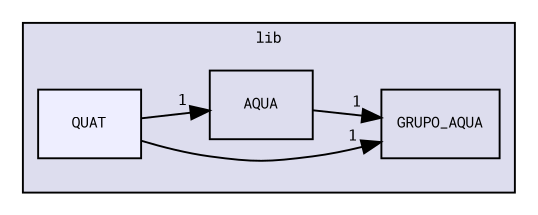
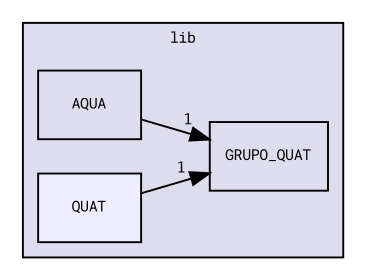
(166, 115) -> none
(441, 124) -> (269, 156)
